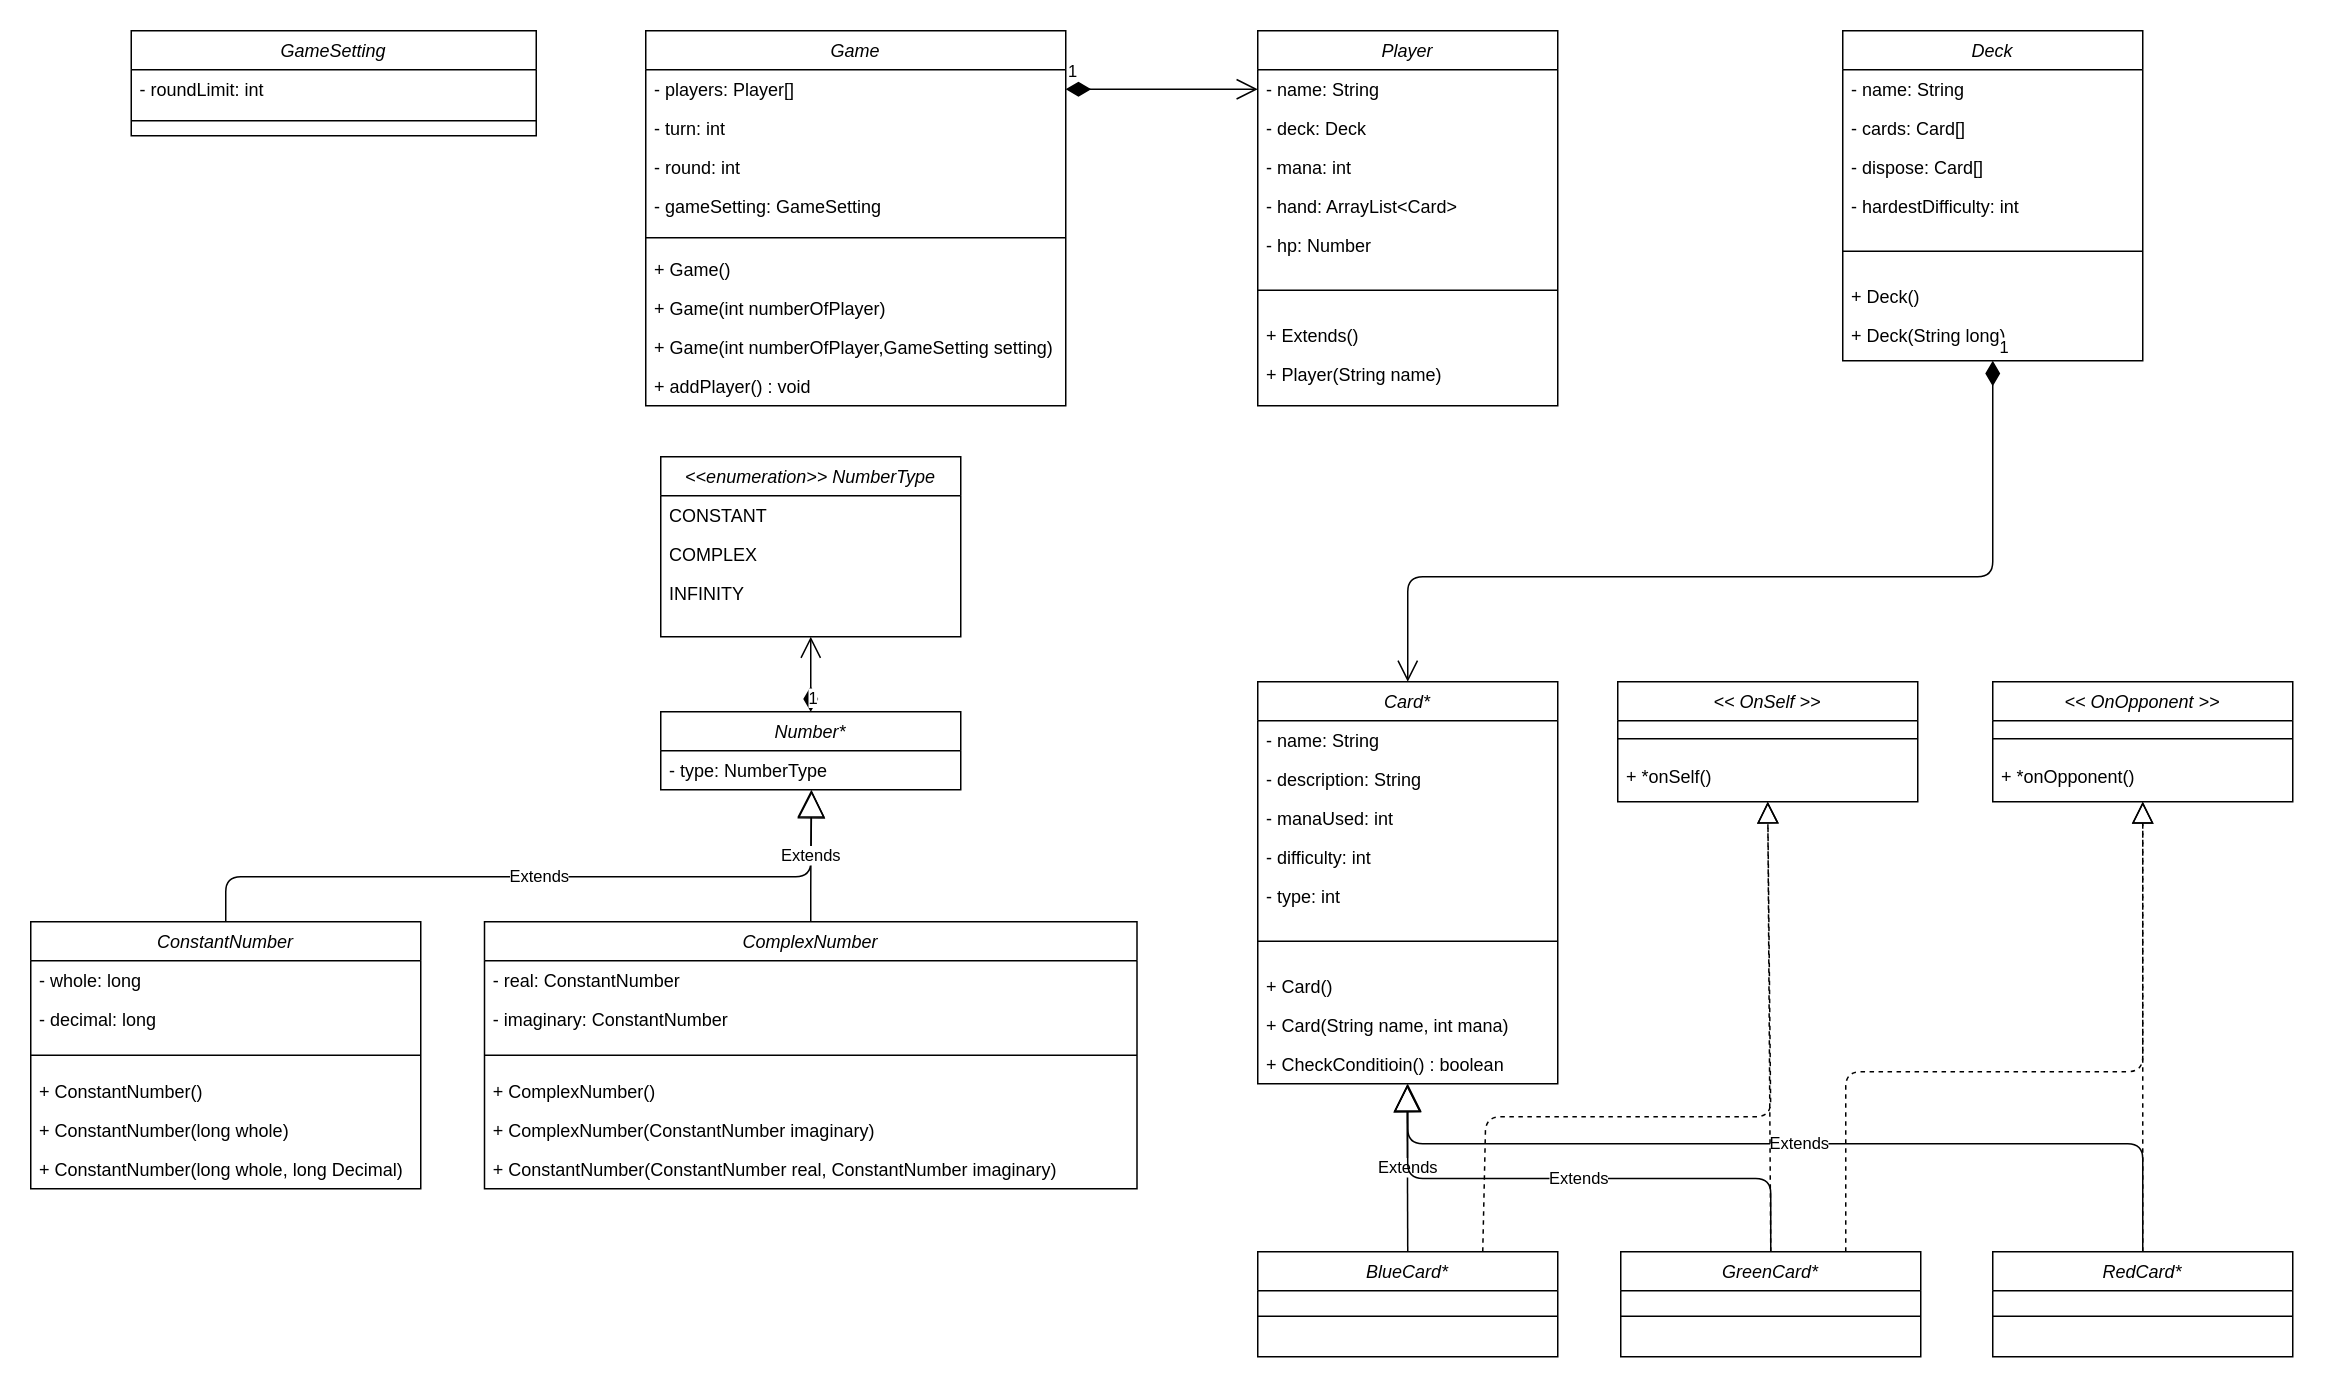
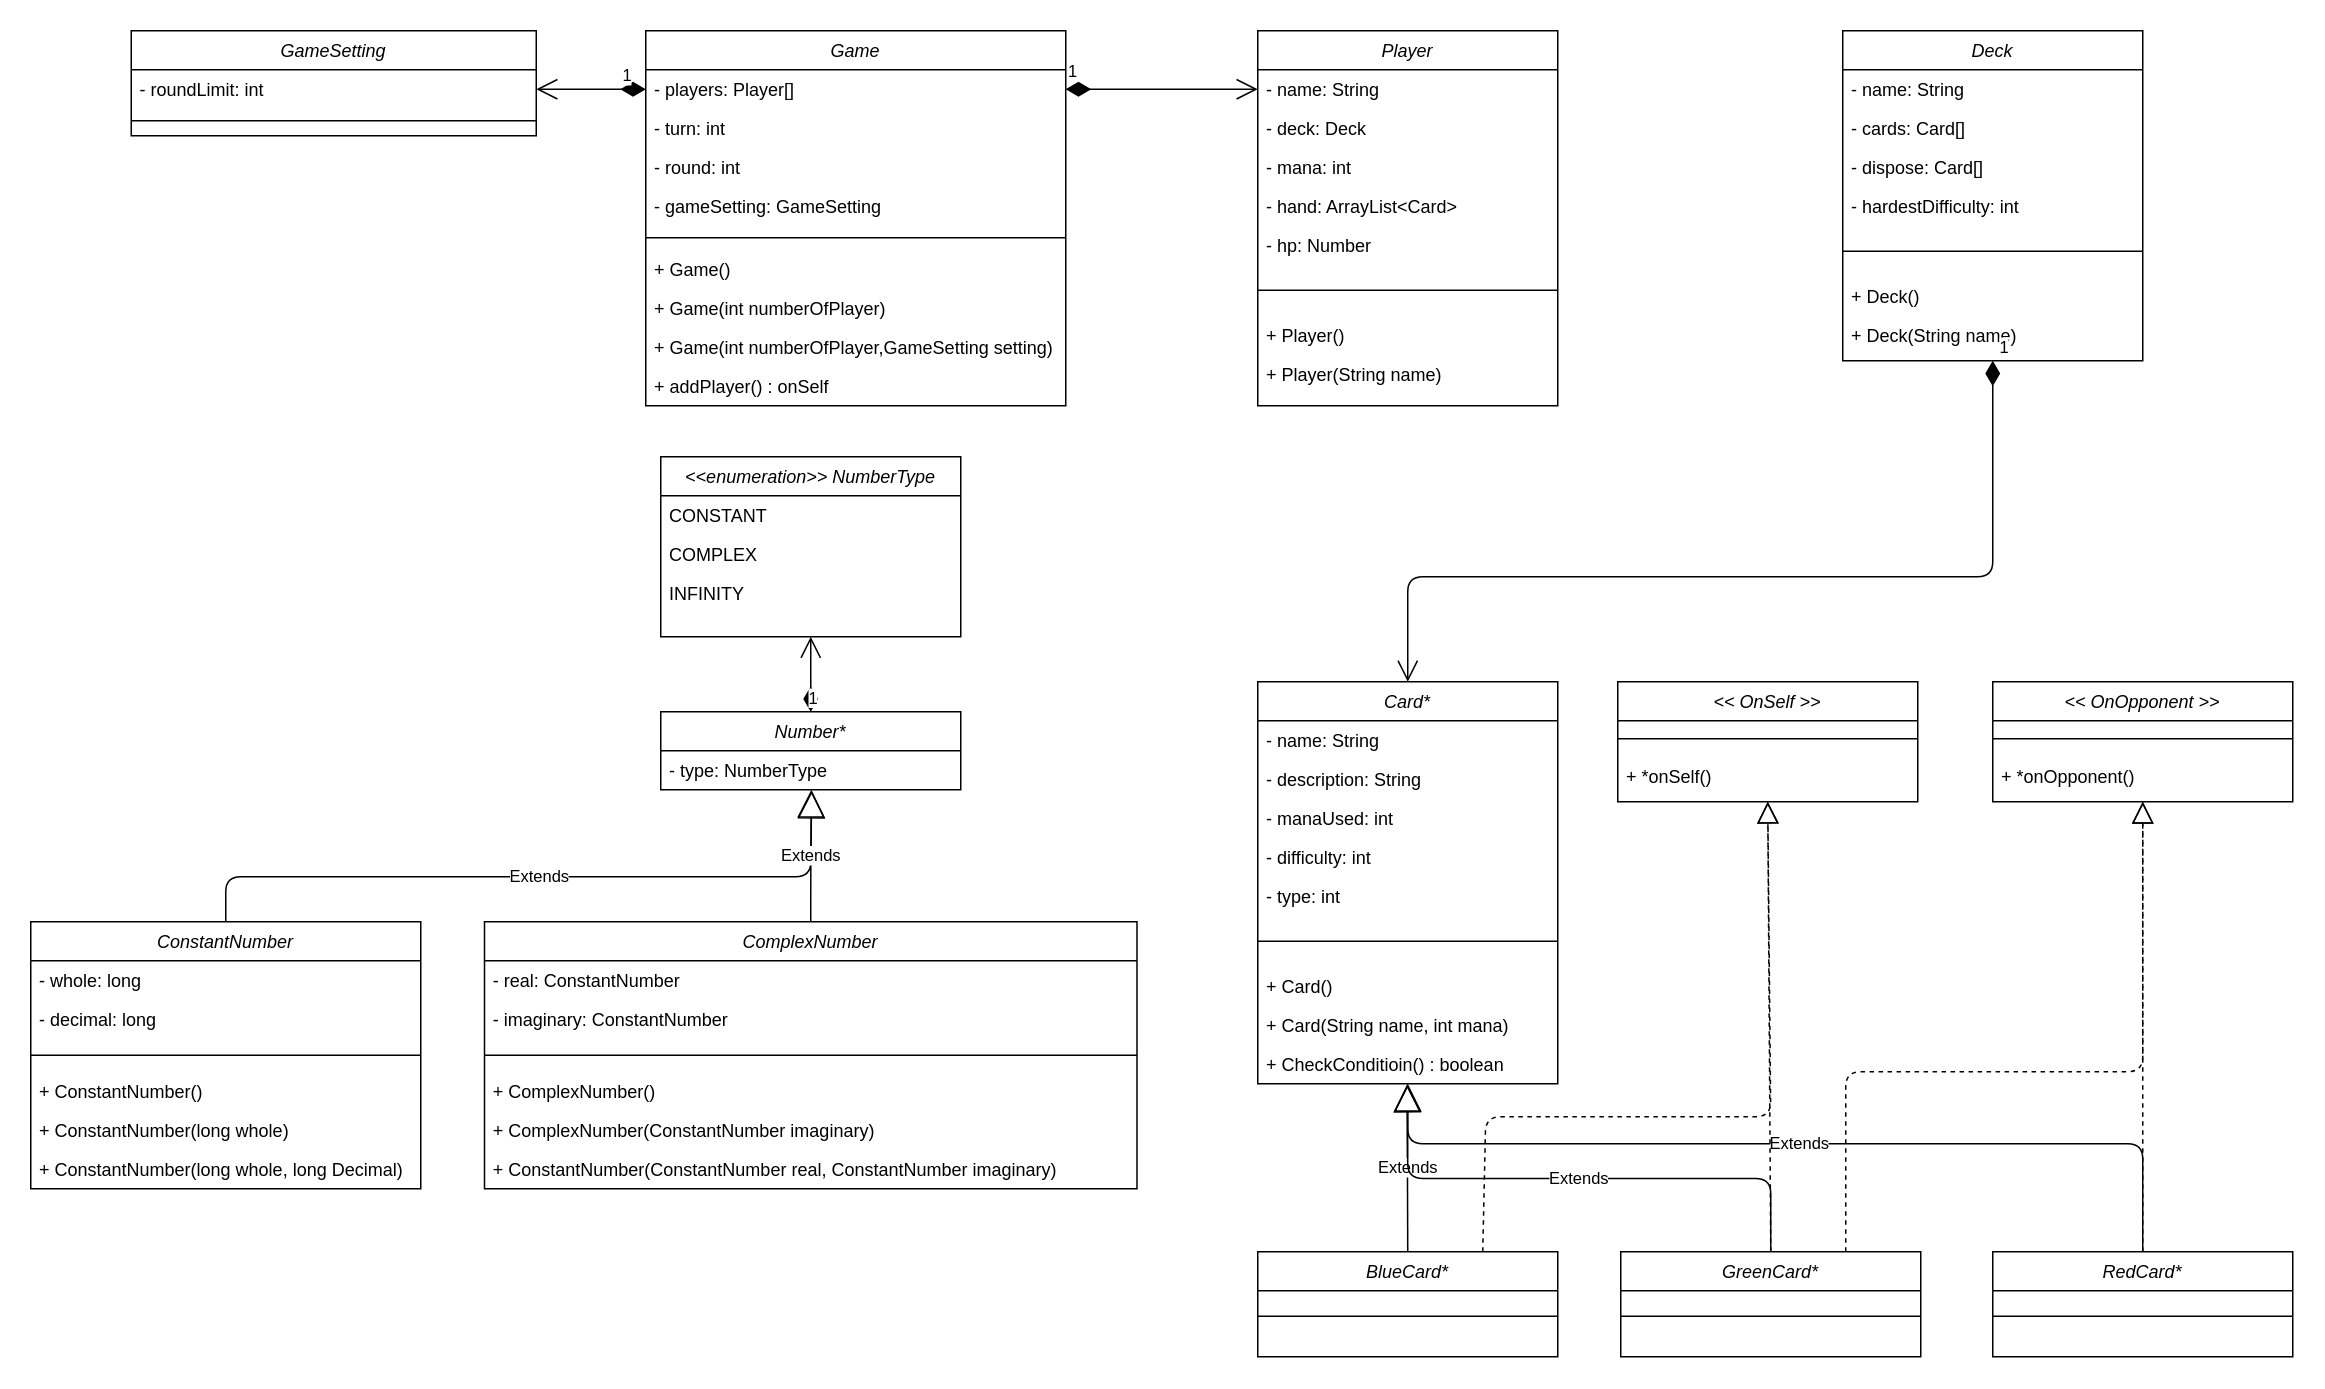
none -> (581, 89)
(1319, 336) -> (1312, 336)
(1937, 336) -> (1940, 336)
(741, 387) -> (751, 387)
